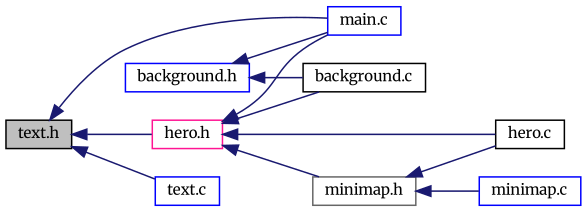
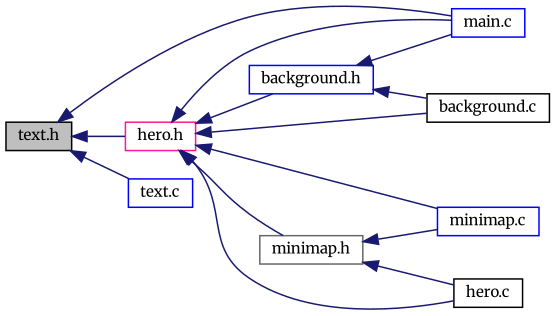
none -> (241, 106)
none -> (324, 179)
